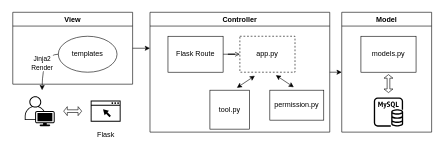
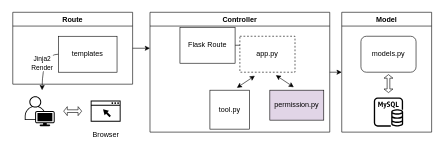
(72, 20) -> (72, 20)
(87, 54) -> (87, 54)
(195, 54) -> (207, 45)
(389, 54) -> (389, 54)
(297, 105) -> (297, 105)
(106, 135) -> (106, 135)
